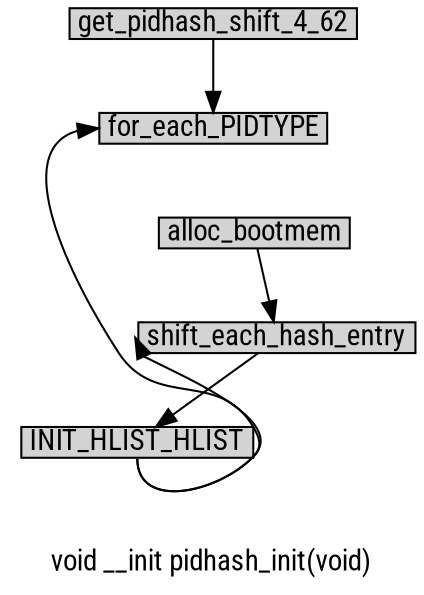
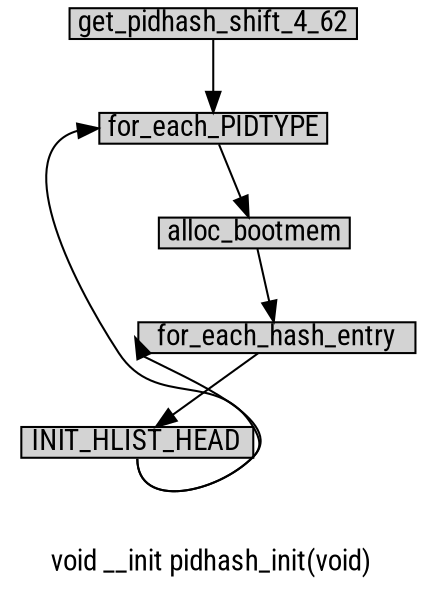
none -> (230, 171)
(277, 338) -> (277, 338)
(137, 442) -> (137, 442)
